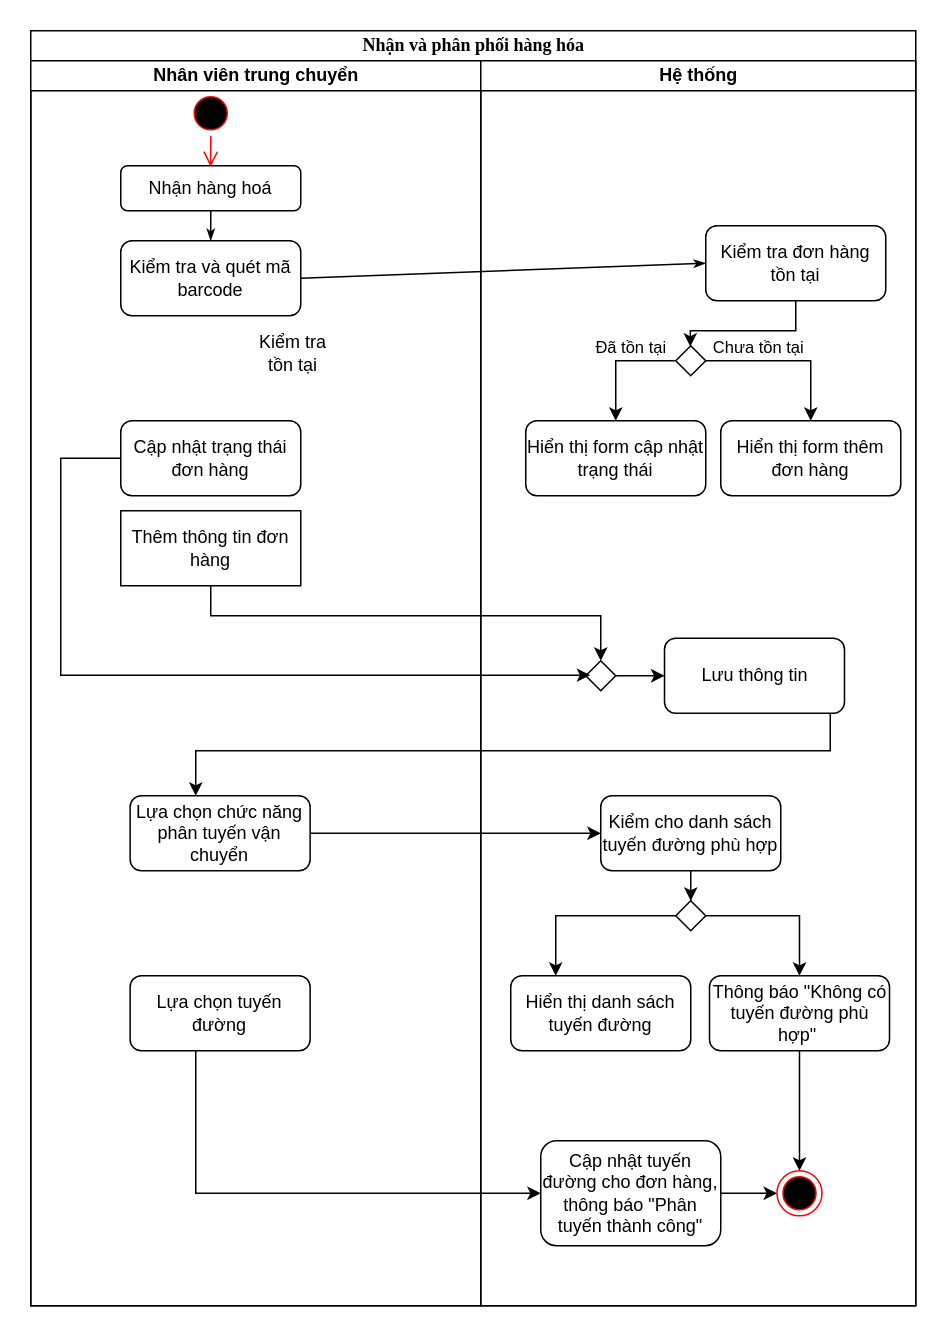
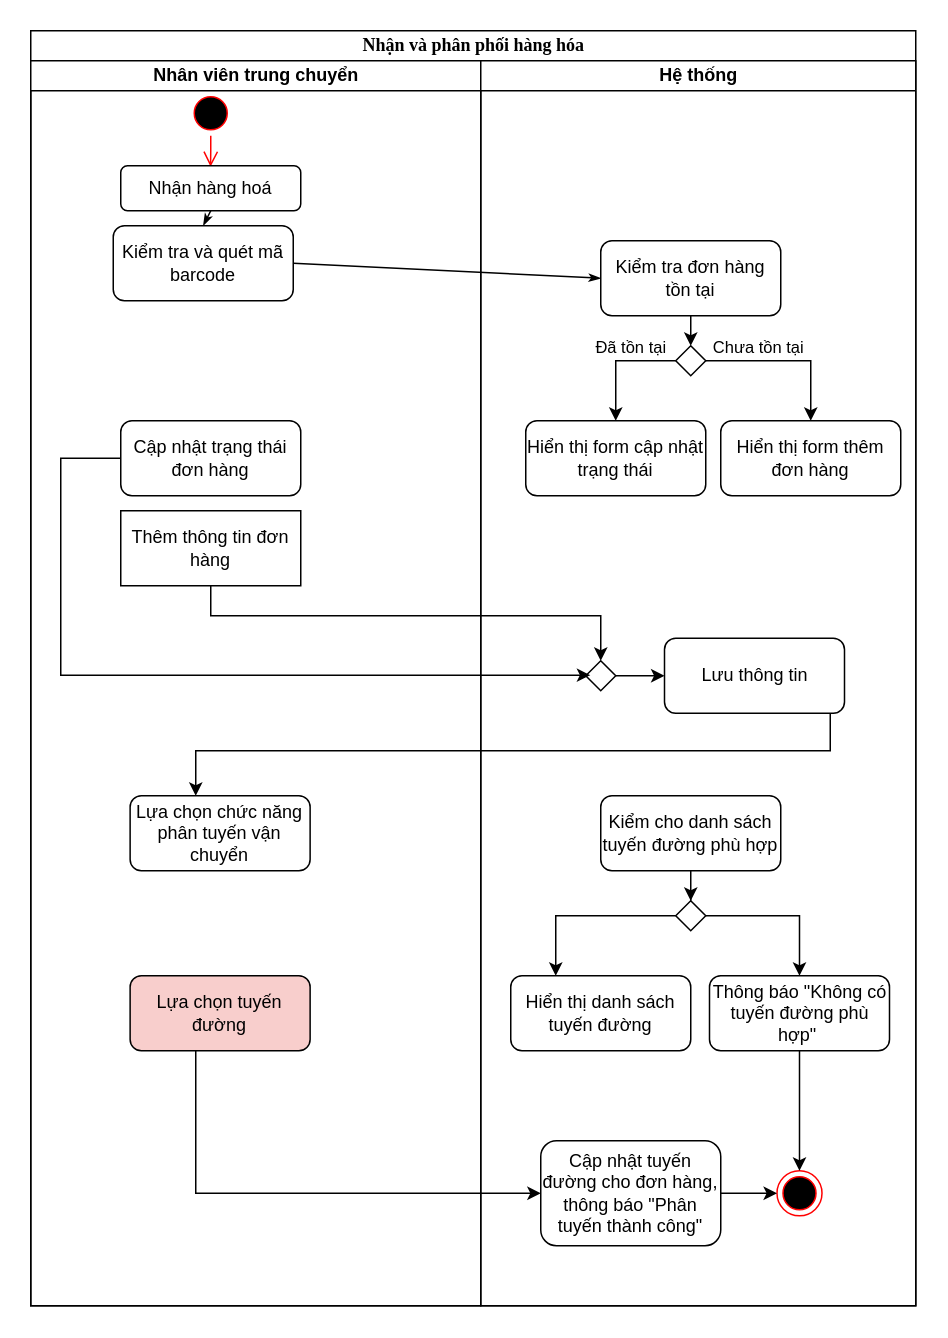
(796, 263) -> (691, 278)
(211, 278) -> (203, 263)
(293, 353) -> none
(450, 833) -> none
(220, 1013) -> (220, 1013)
